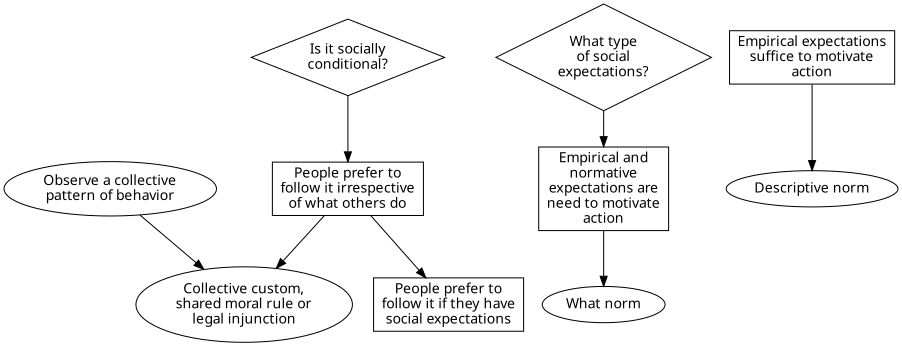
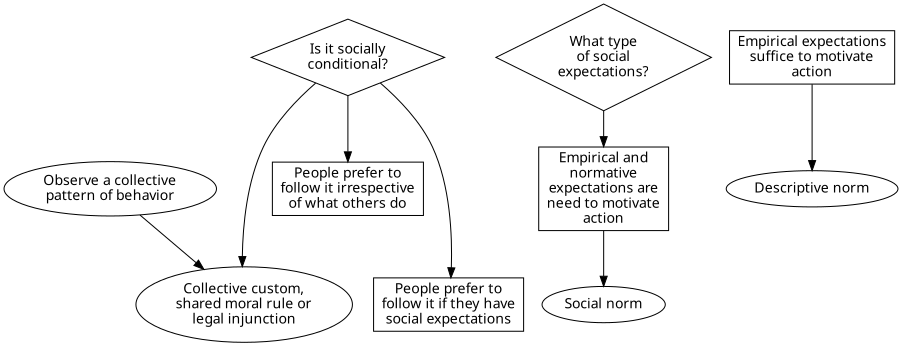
(304, 238) -> (258, 161)
(395, 243) -> (440, 166)
(604, 305) -> (604, 305)
